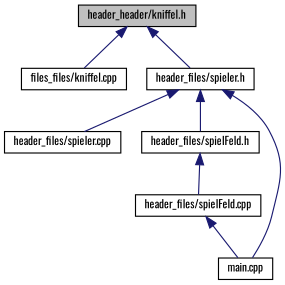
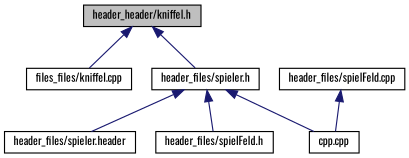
(63, 142) -> (70, 142)
(199, 180) -> none
(246, 269) -> (334, 142)
